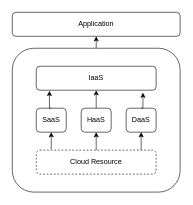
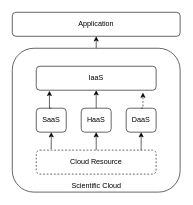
(143, 103) -> (143, 103)
none -> (96, 186)
